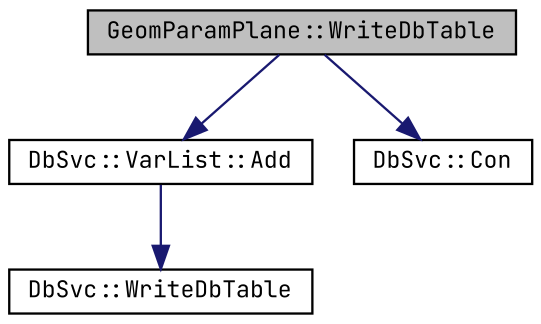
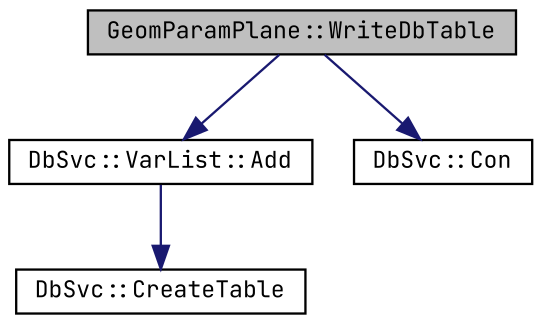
(161, 292) -> (161, 292)
